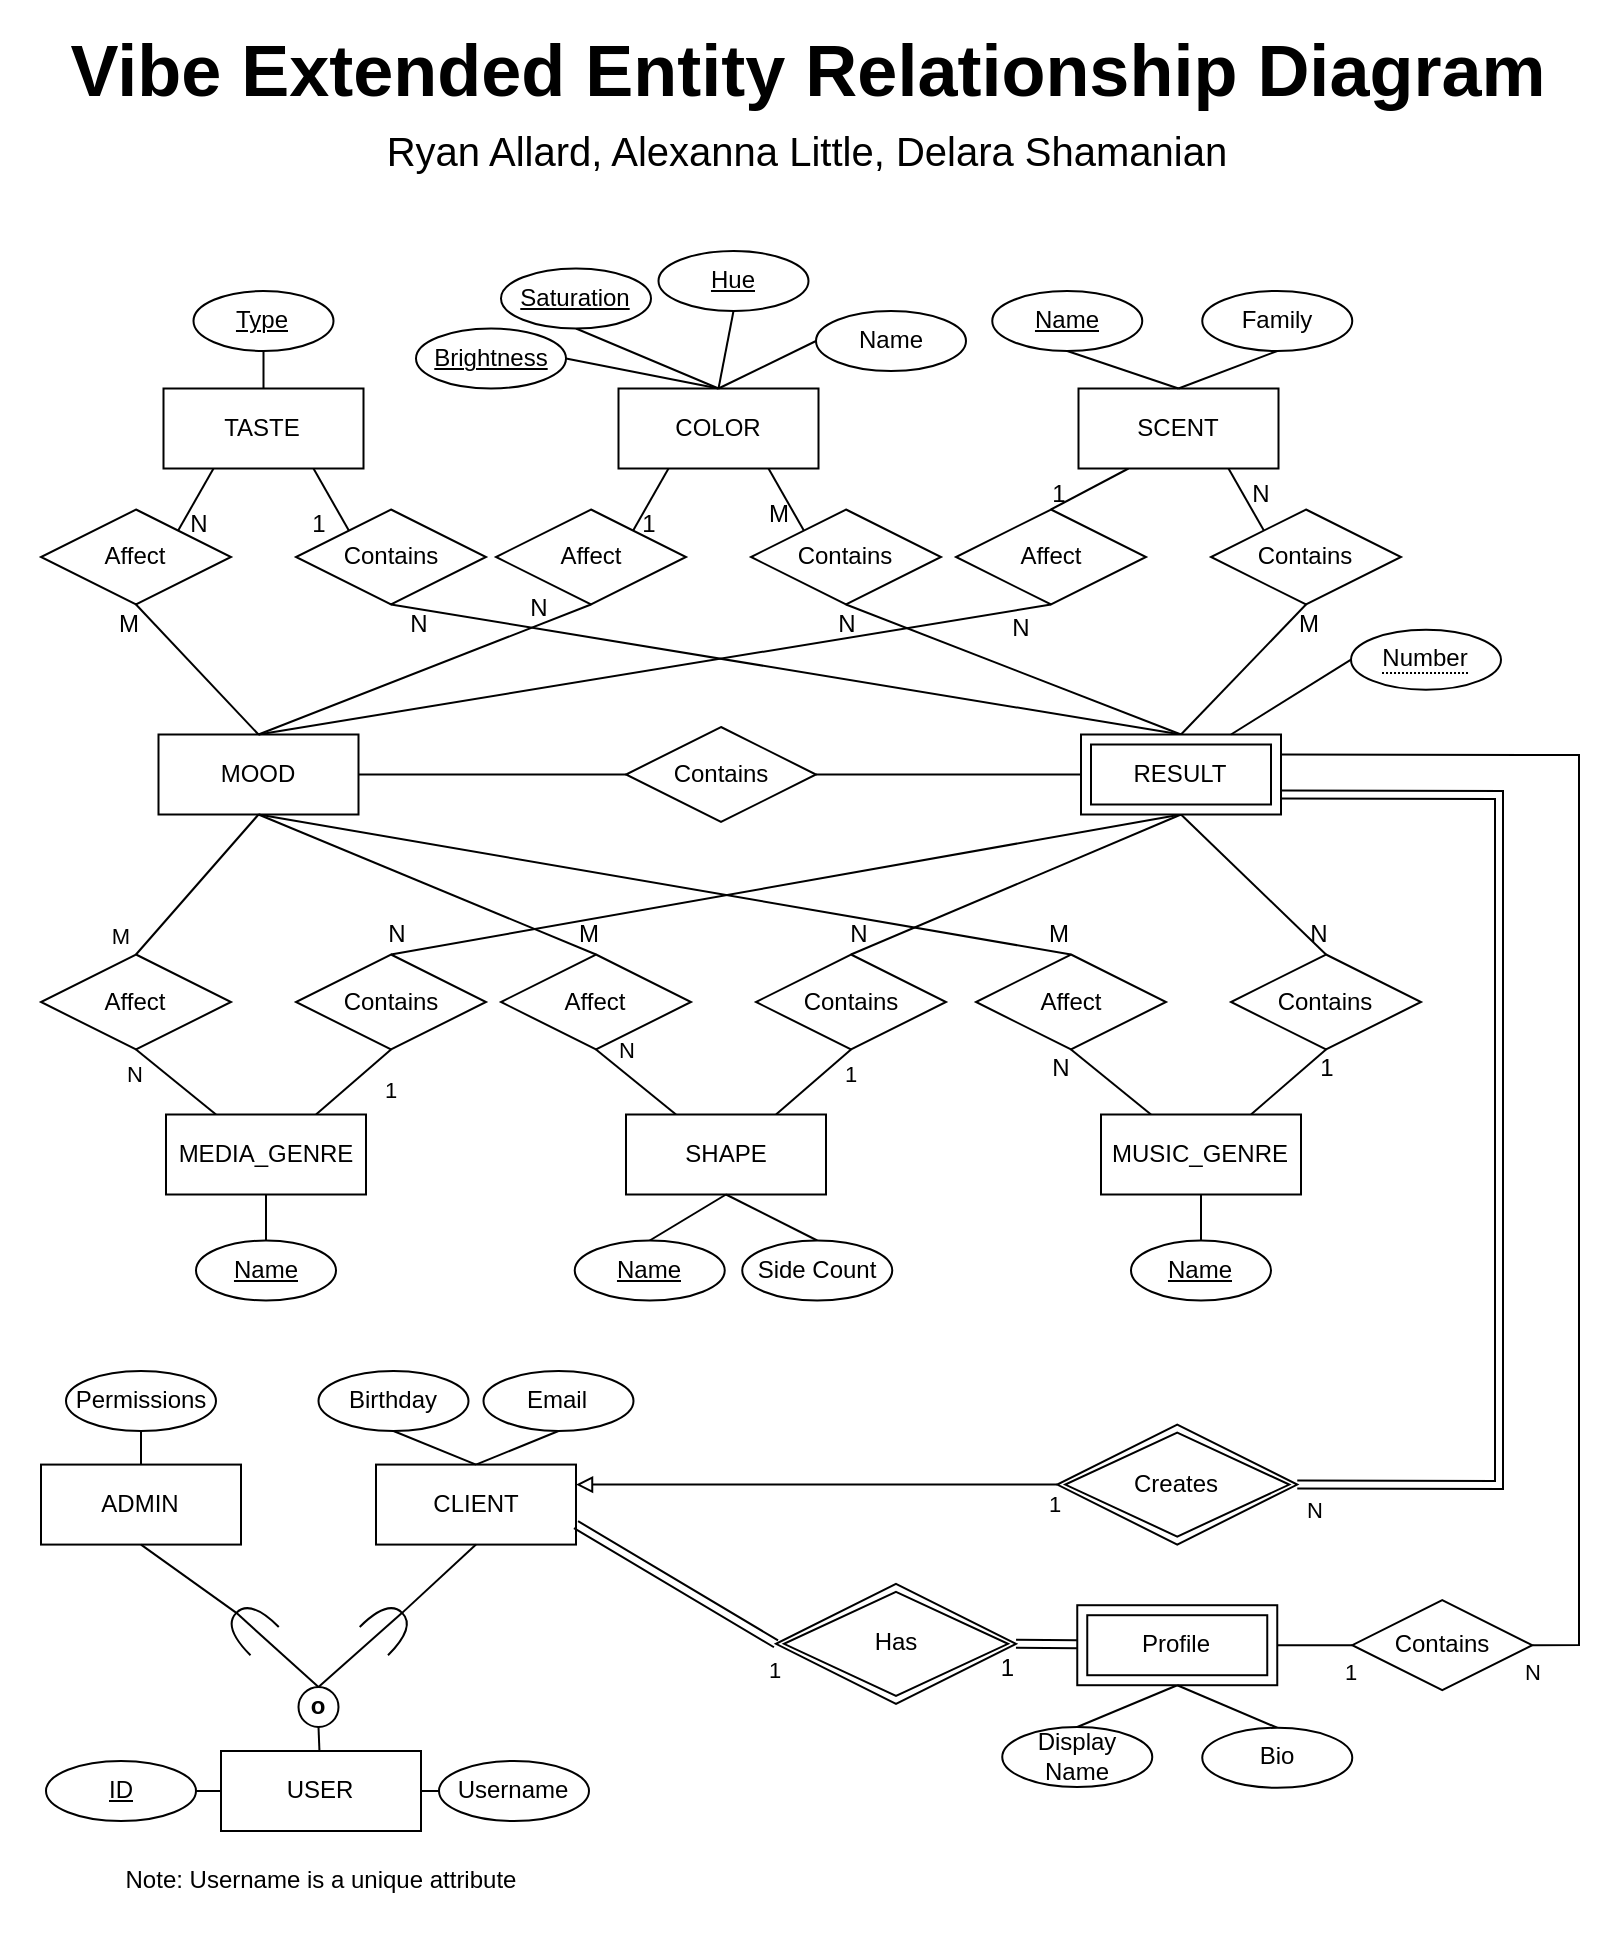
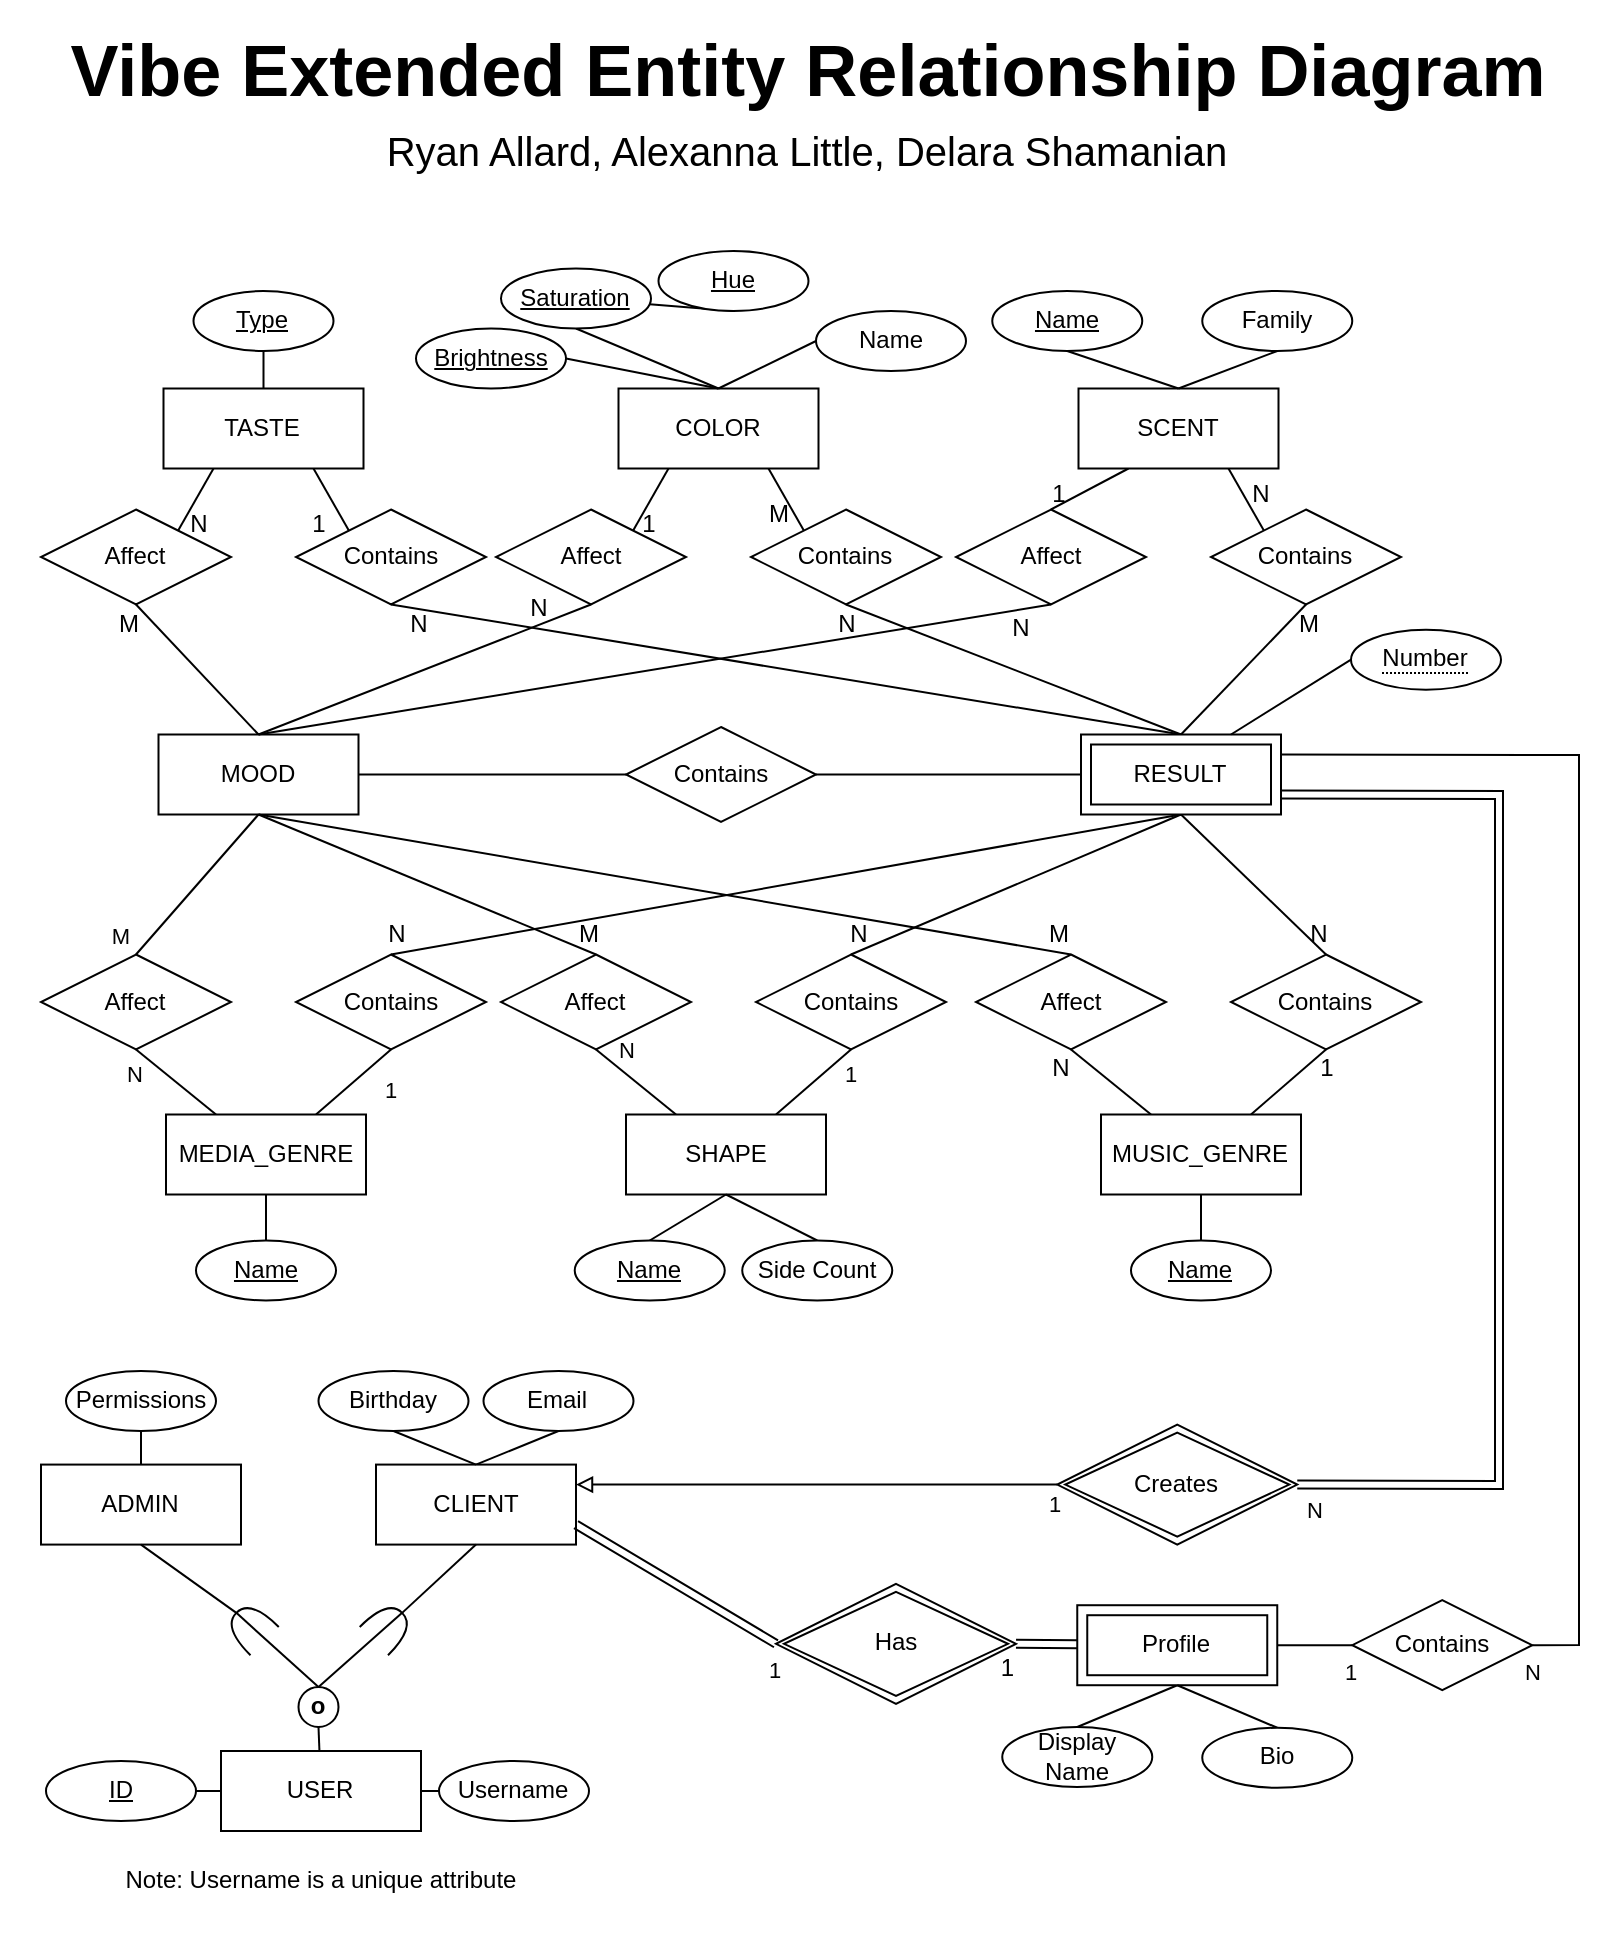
(727, 347) -> (675, 306)
